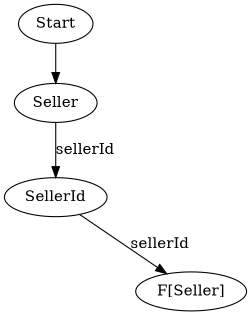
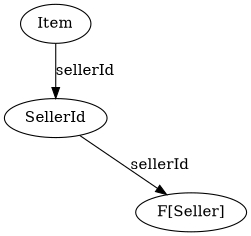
(56, 24) -> none
(56, 103) -> (56, 24)
